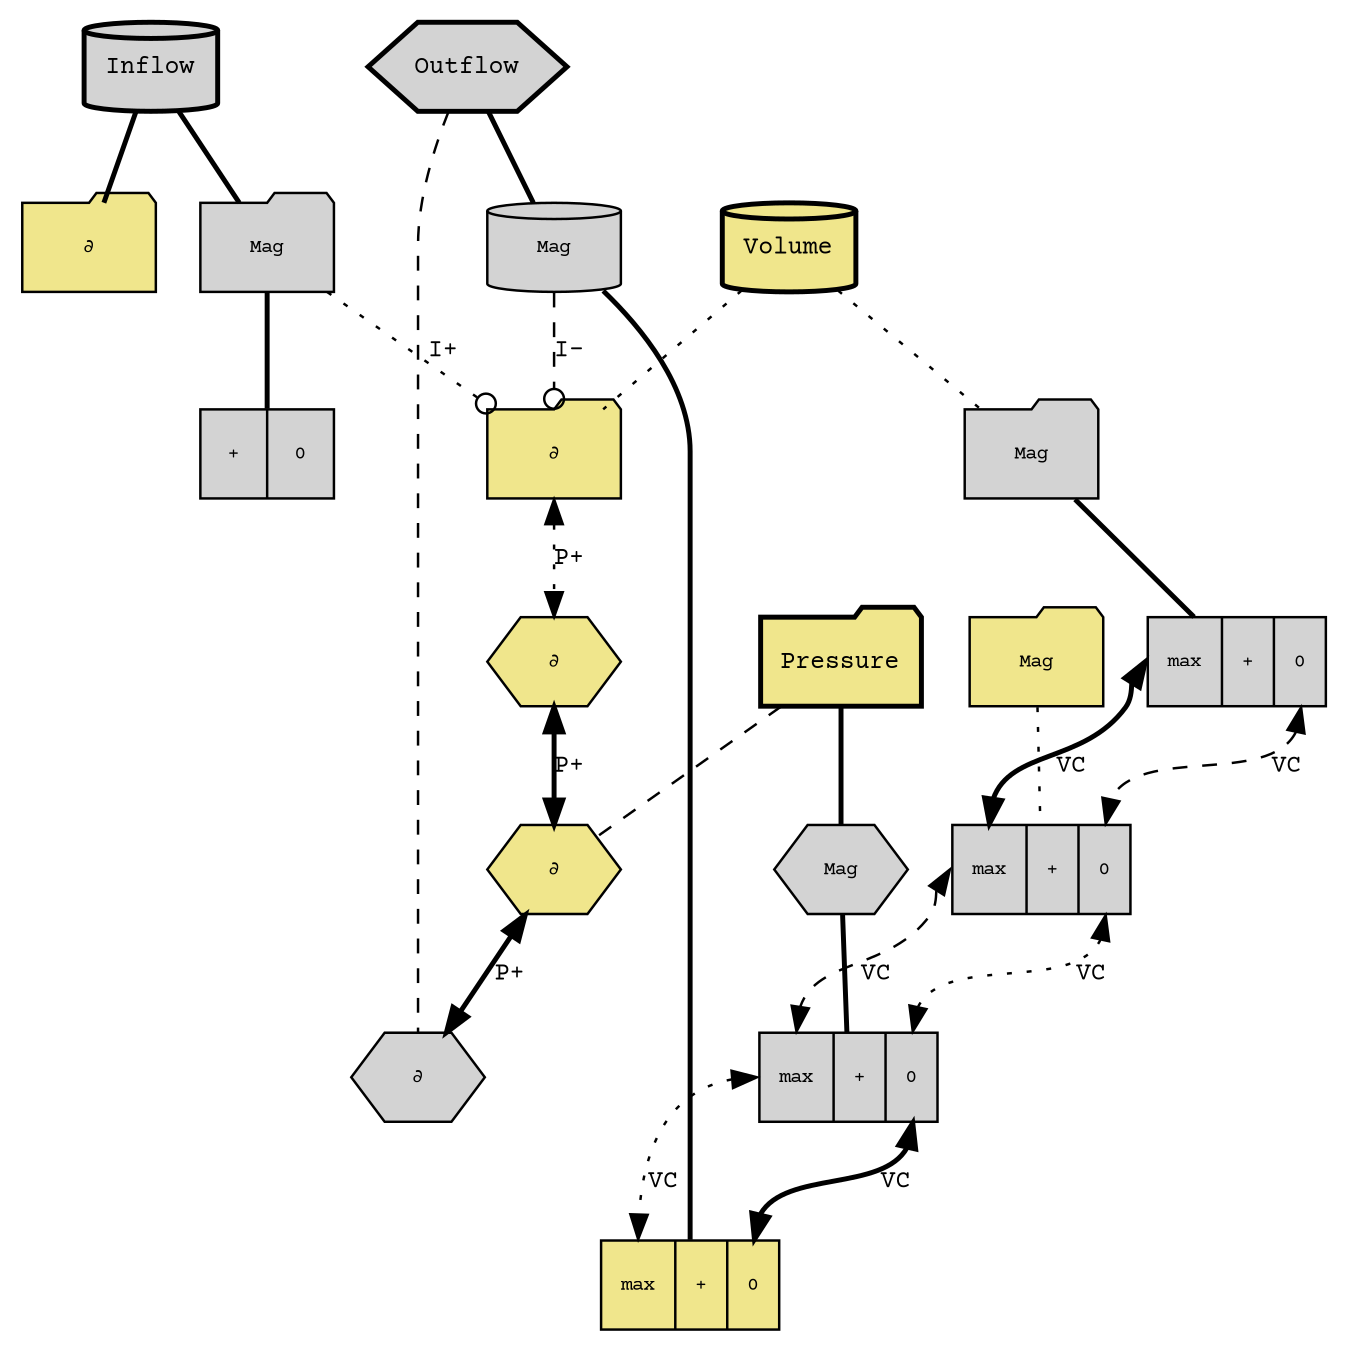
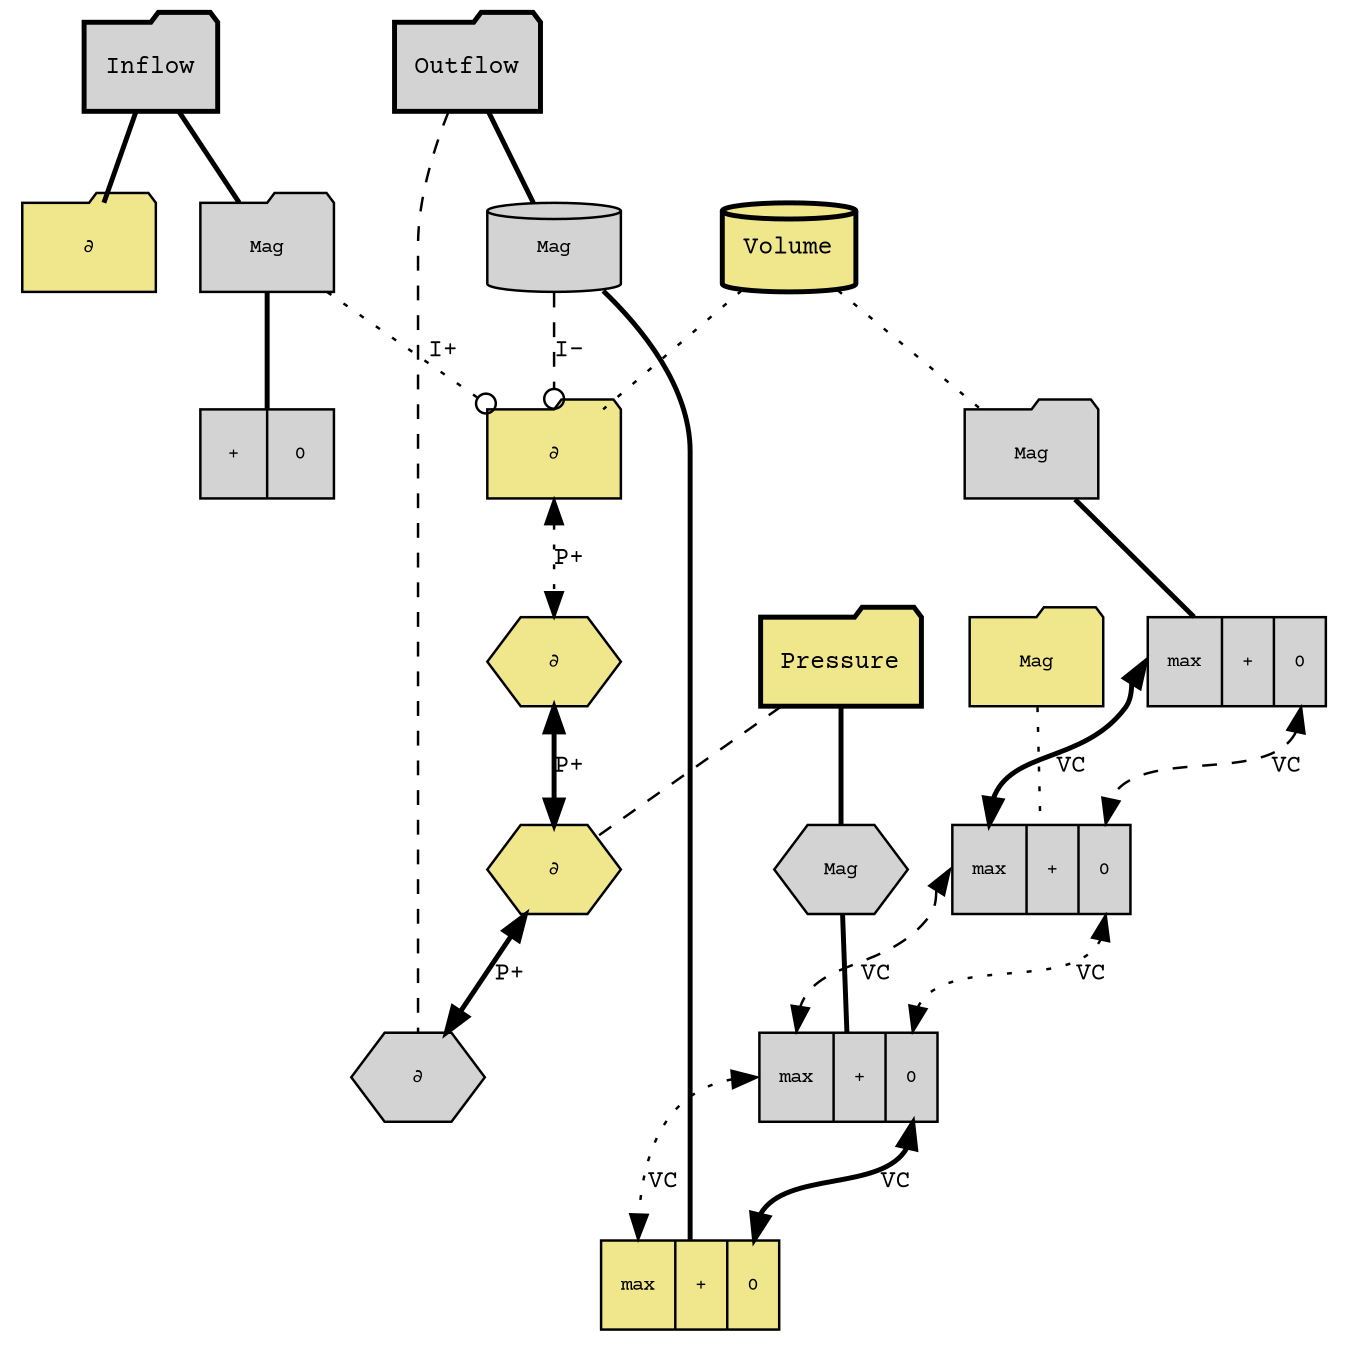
(151, 67) -> (151, 67)
(468, 67) -> (468, 67)
